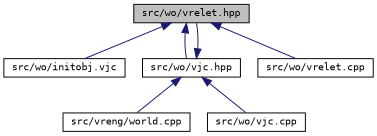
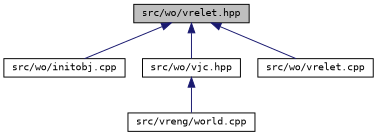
(198, 36) -> none
(64, 68) -> (64, 68)
(256, 122) -> none
